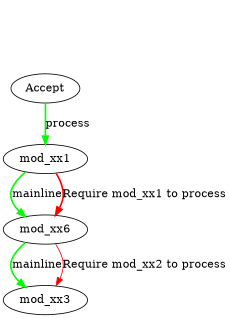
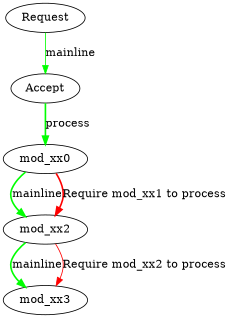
none -> (45, 18)
(45, 159) -> (45, 159)
(45, 230) -> (45, 230)
